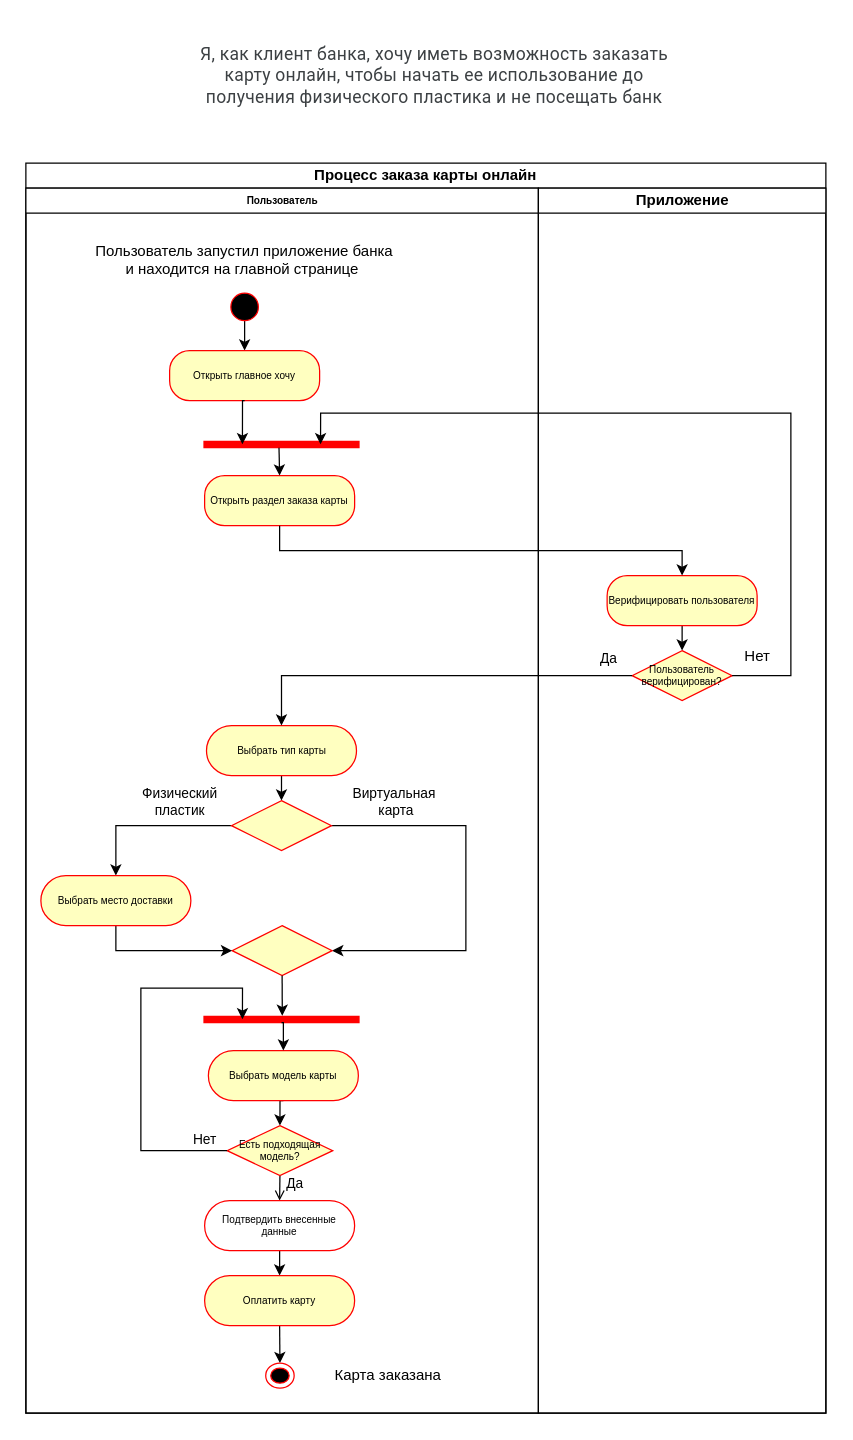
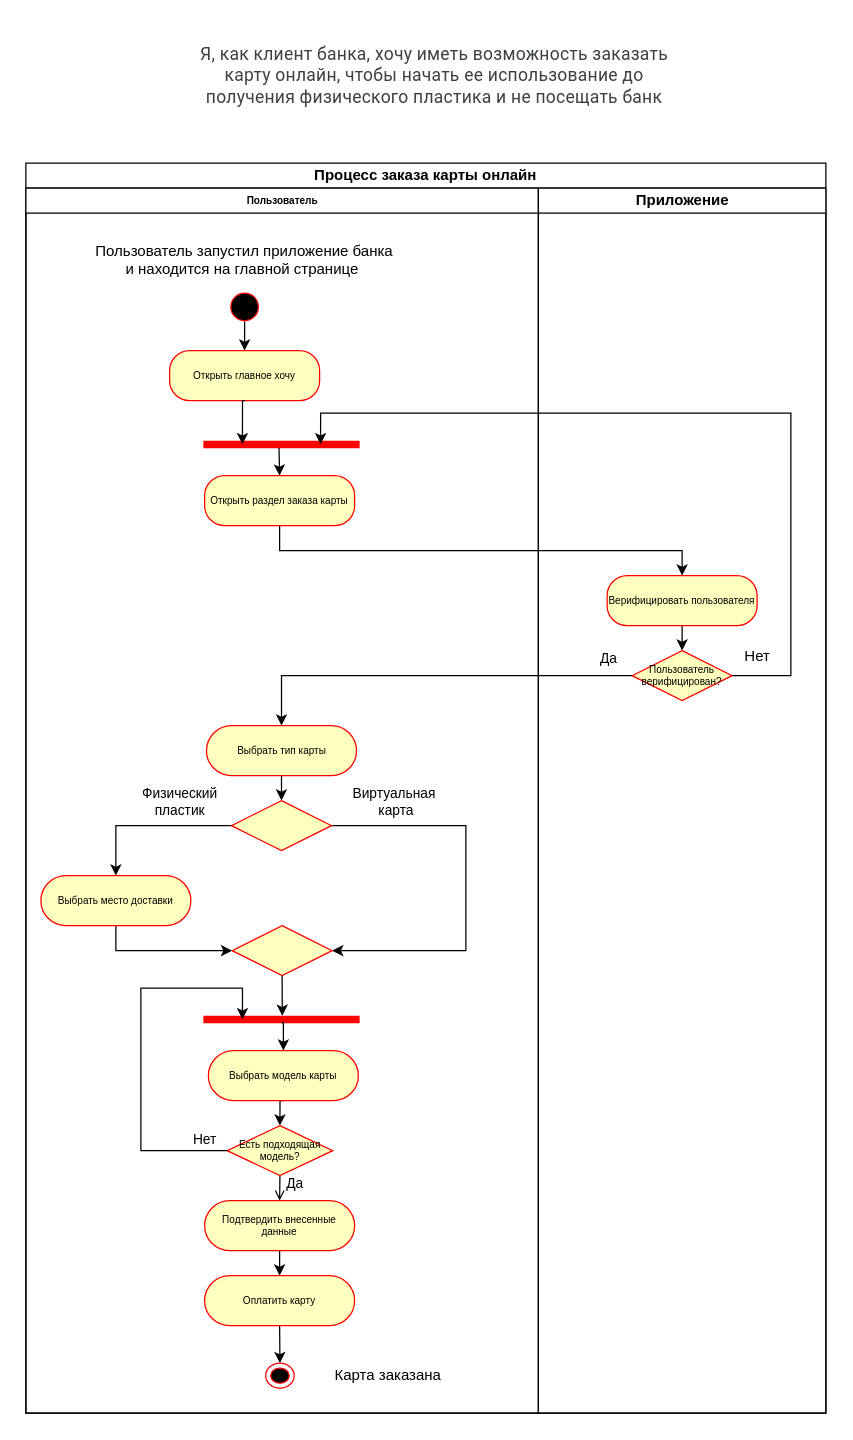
(279, 1226) -> (279, 1226)
